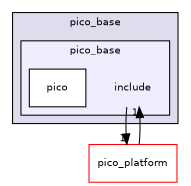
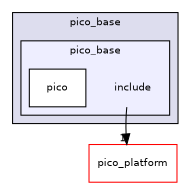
(140, 131) -> none
